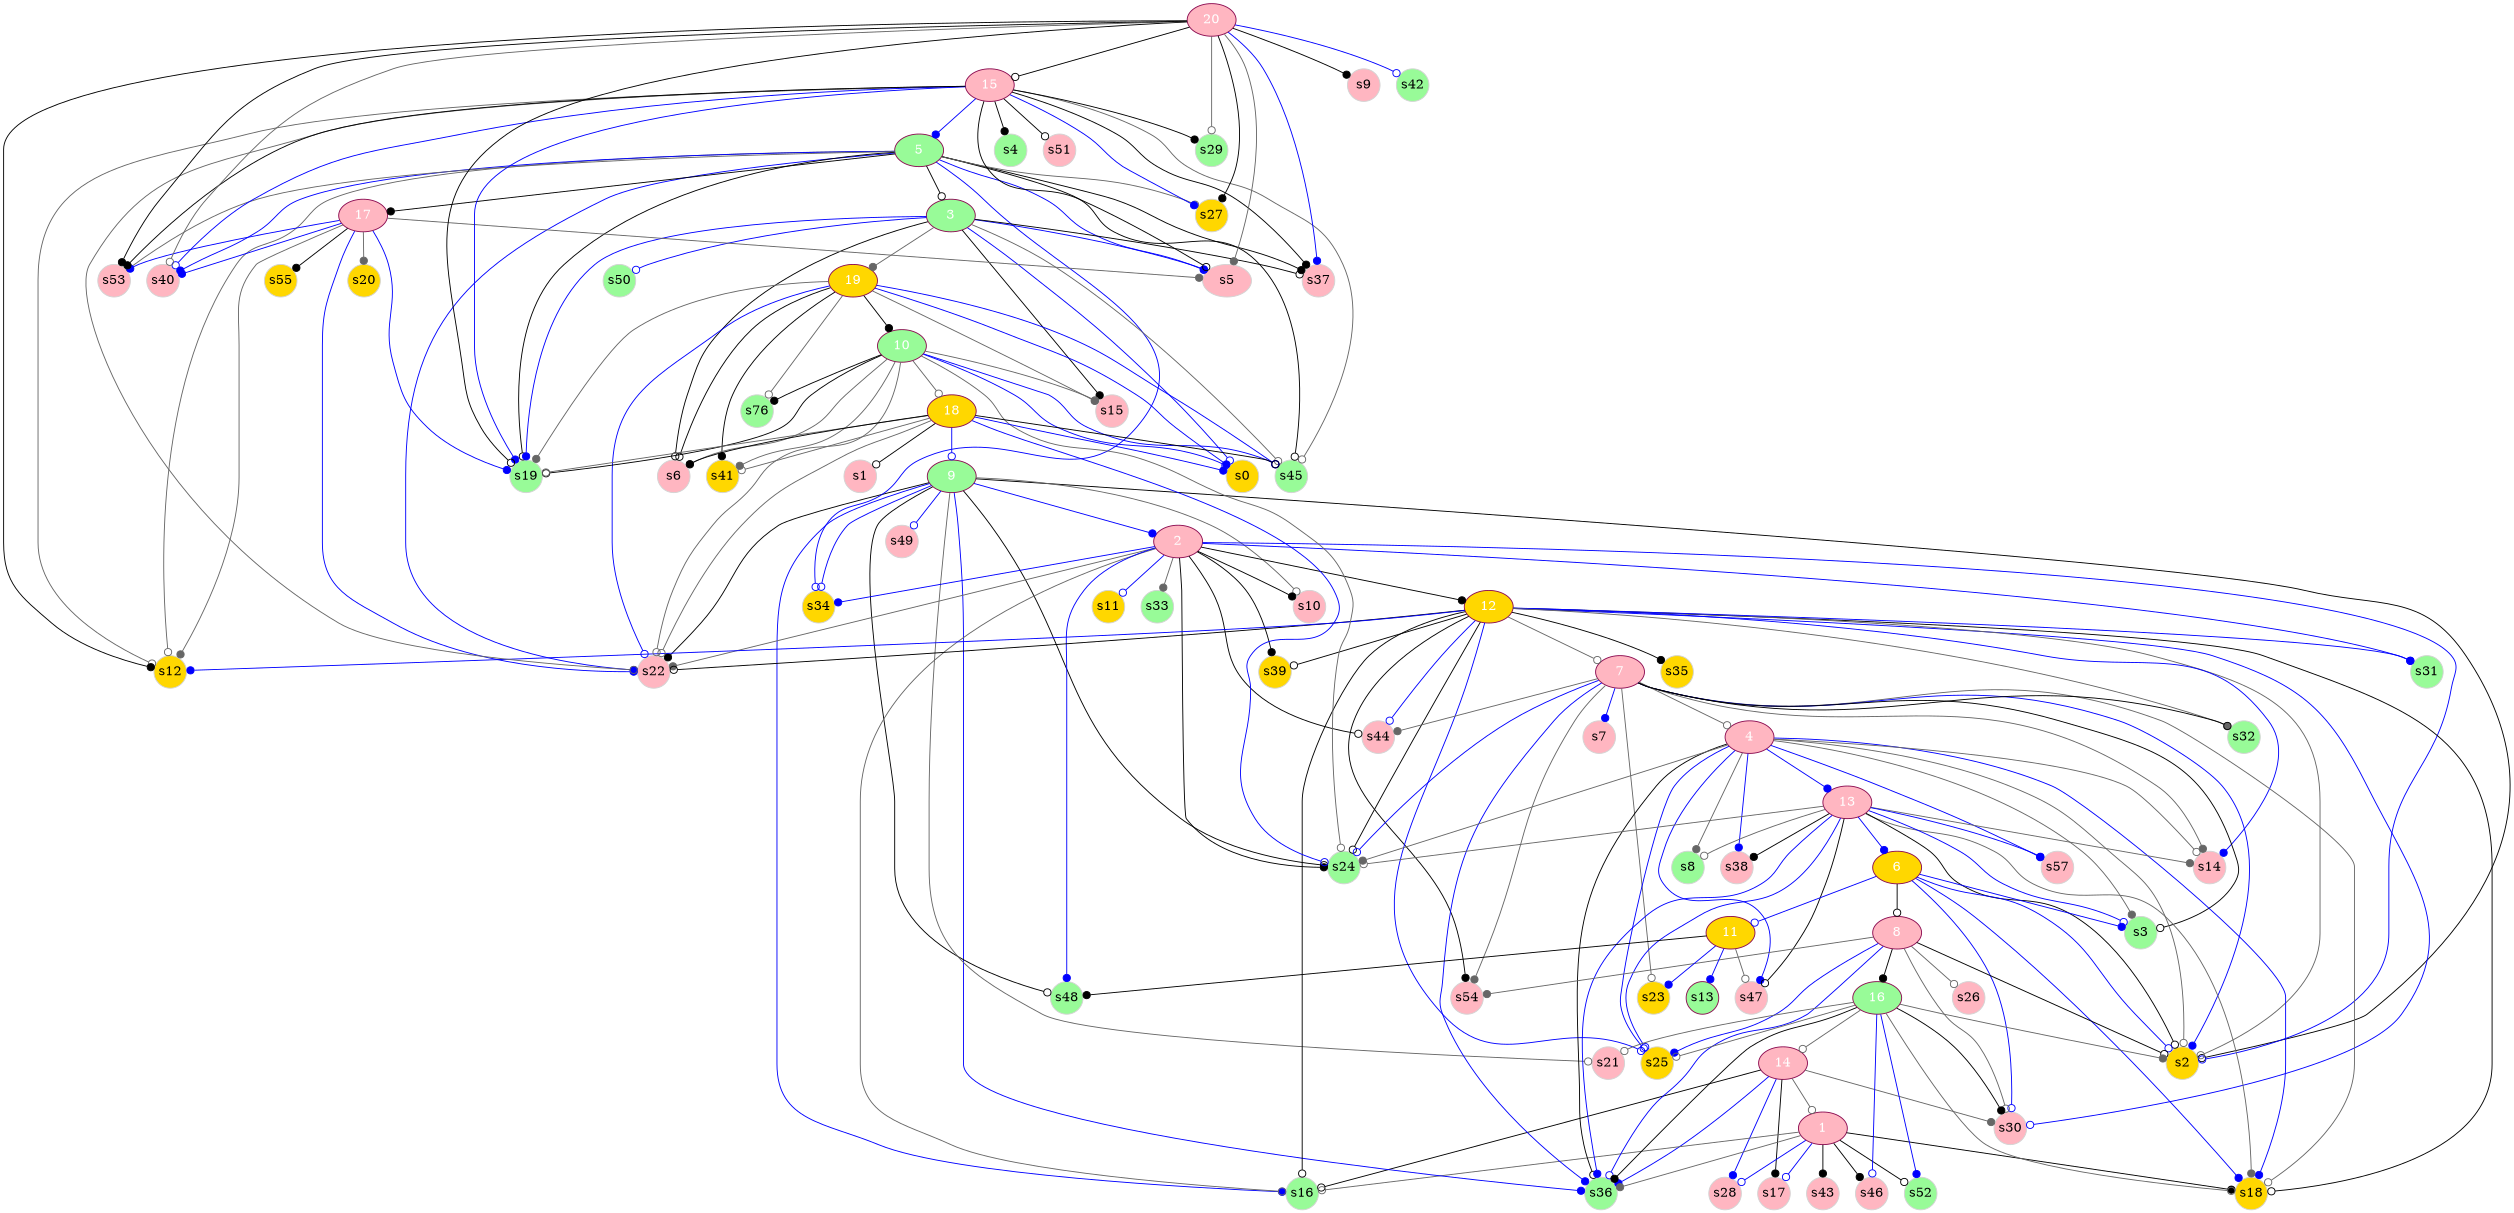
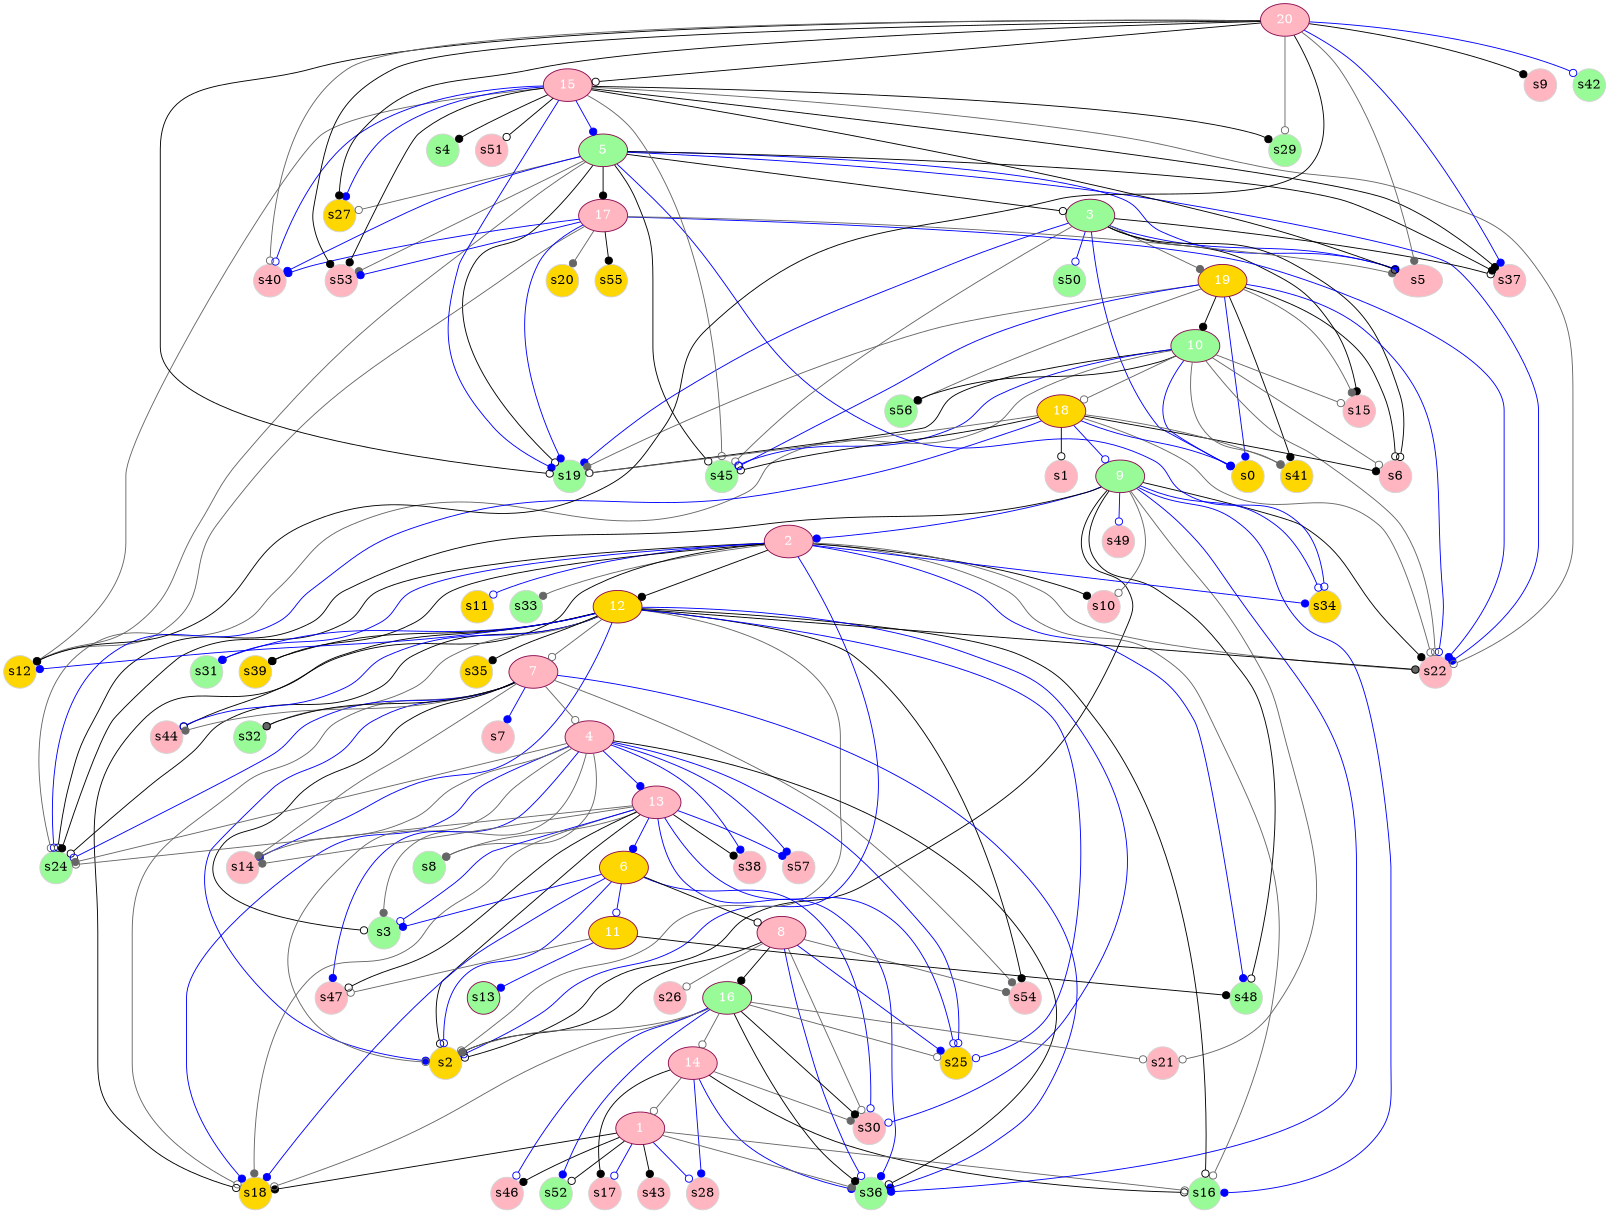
(757, 411) -> (901, 411)
(1654, 998) -> none
